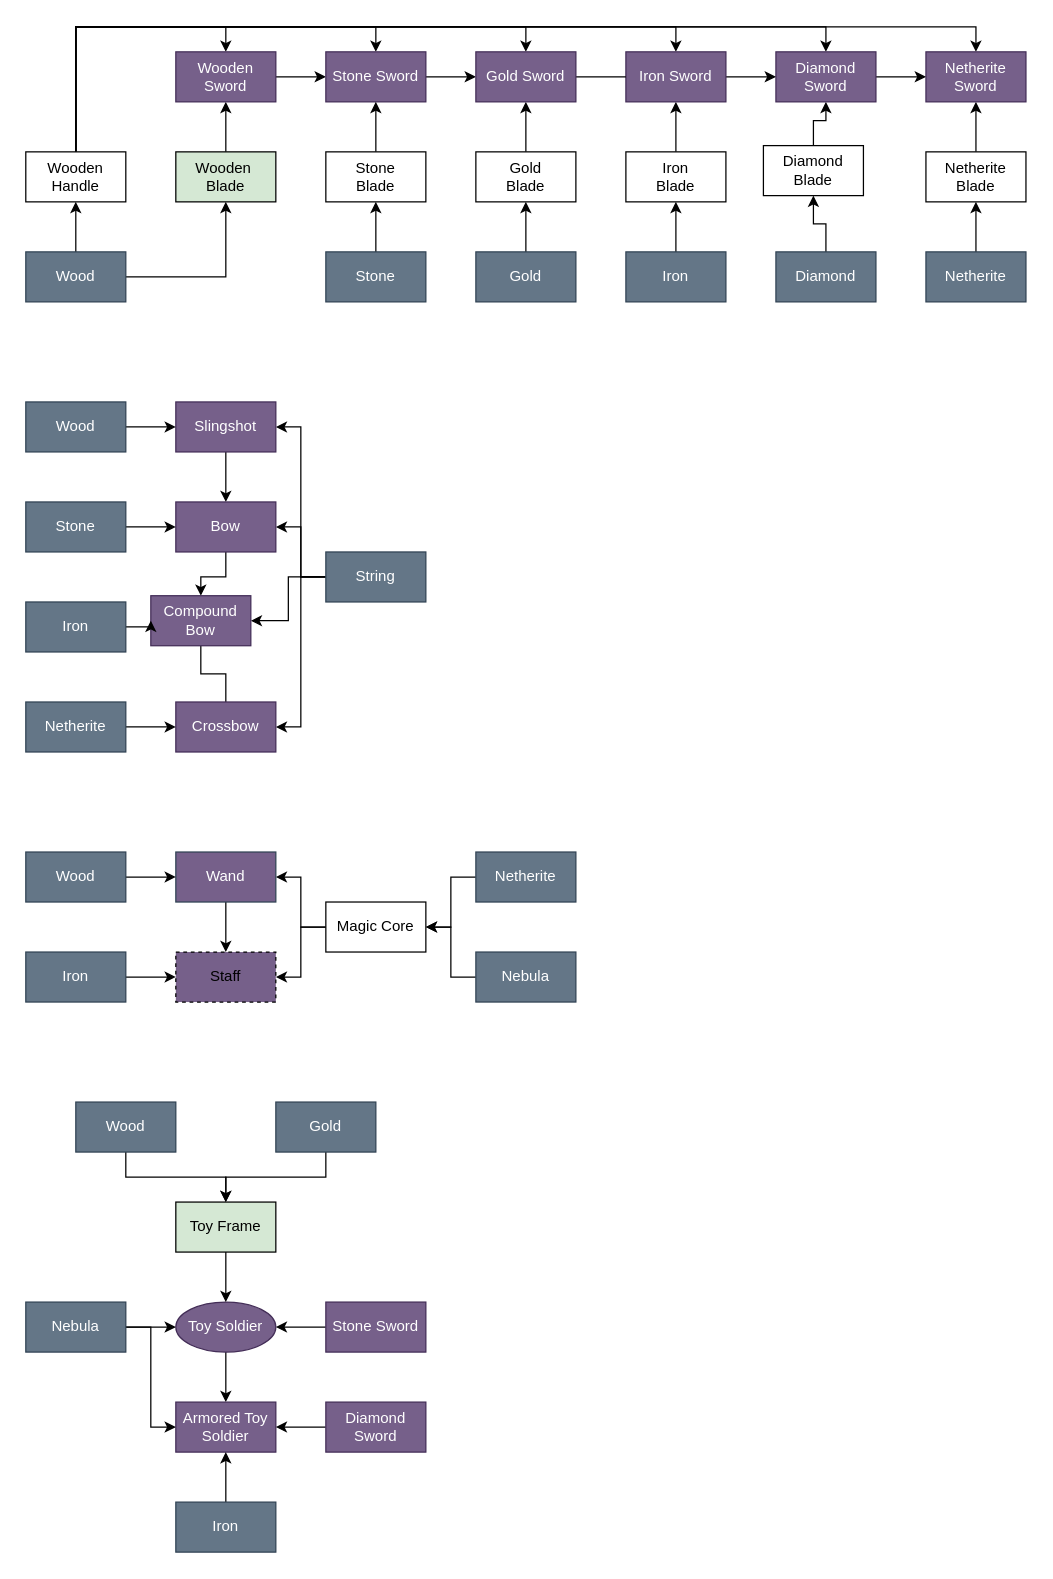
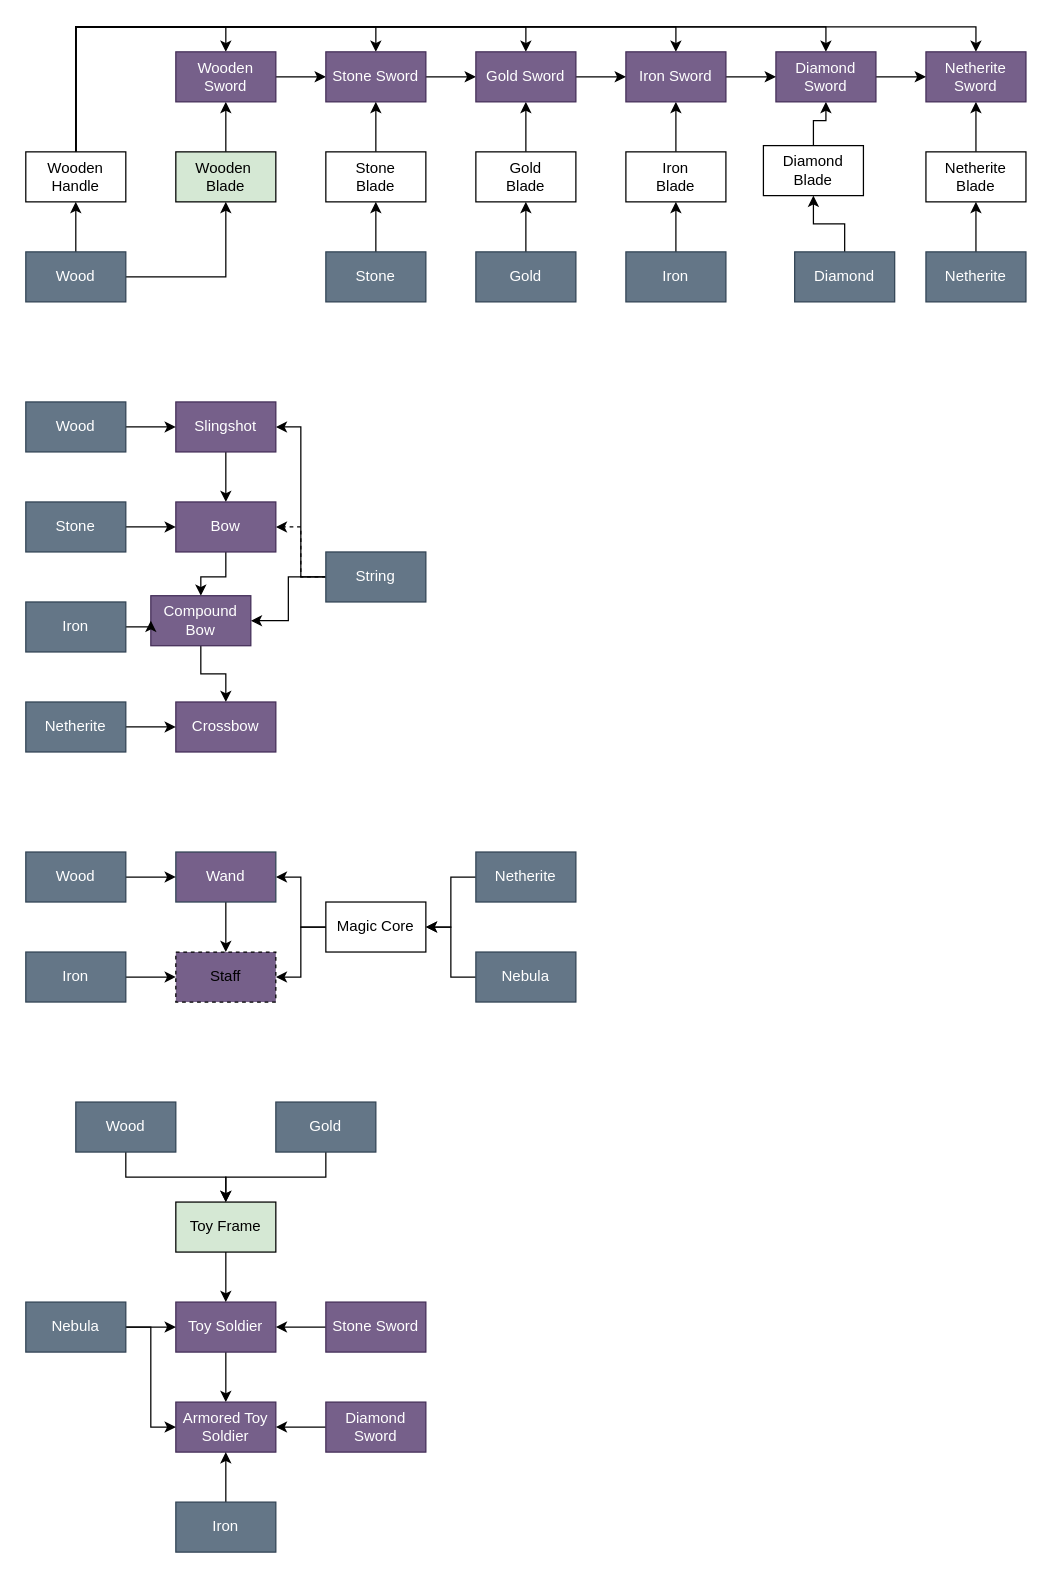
(619, 77) -> (616, 77)
(826, 277) -> (844, 277)
(291, 527) -> (291, 527)
(301, 661) -> none
(226, 695) -> (226, 692)
(226, 1327) -> (226, 1327)
